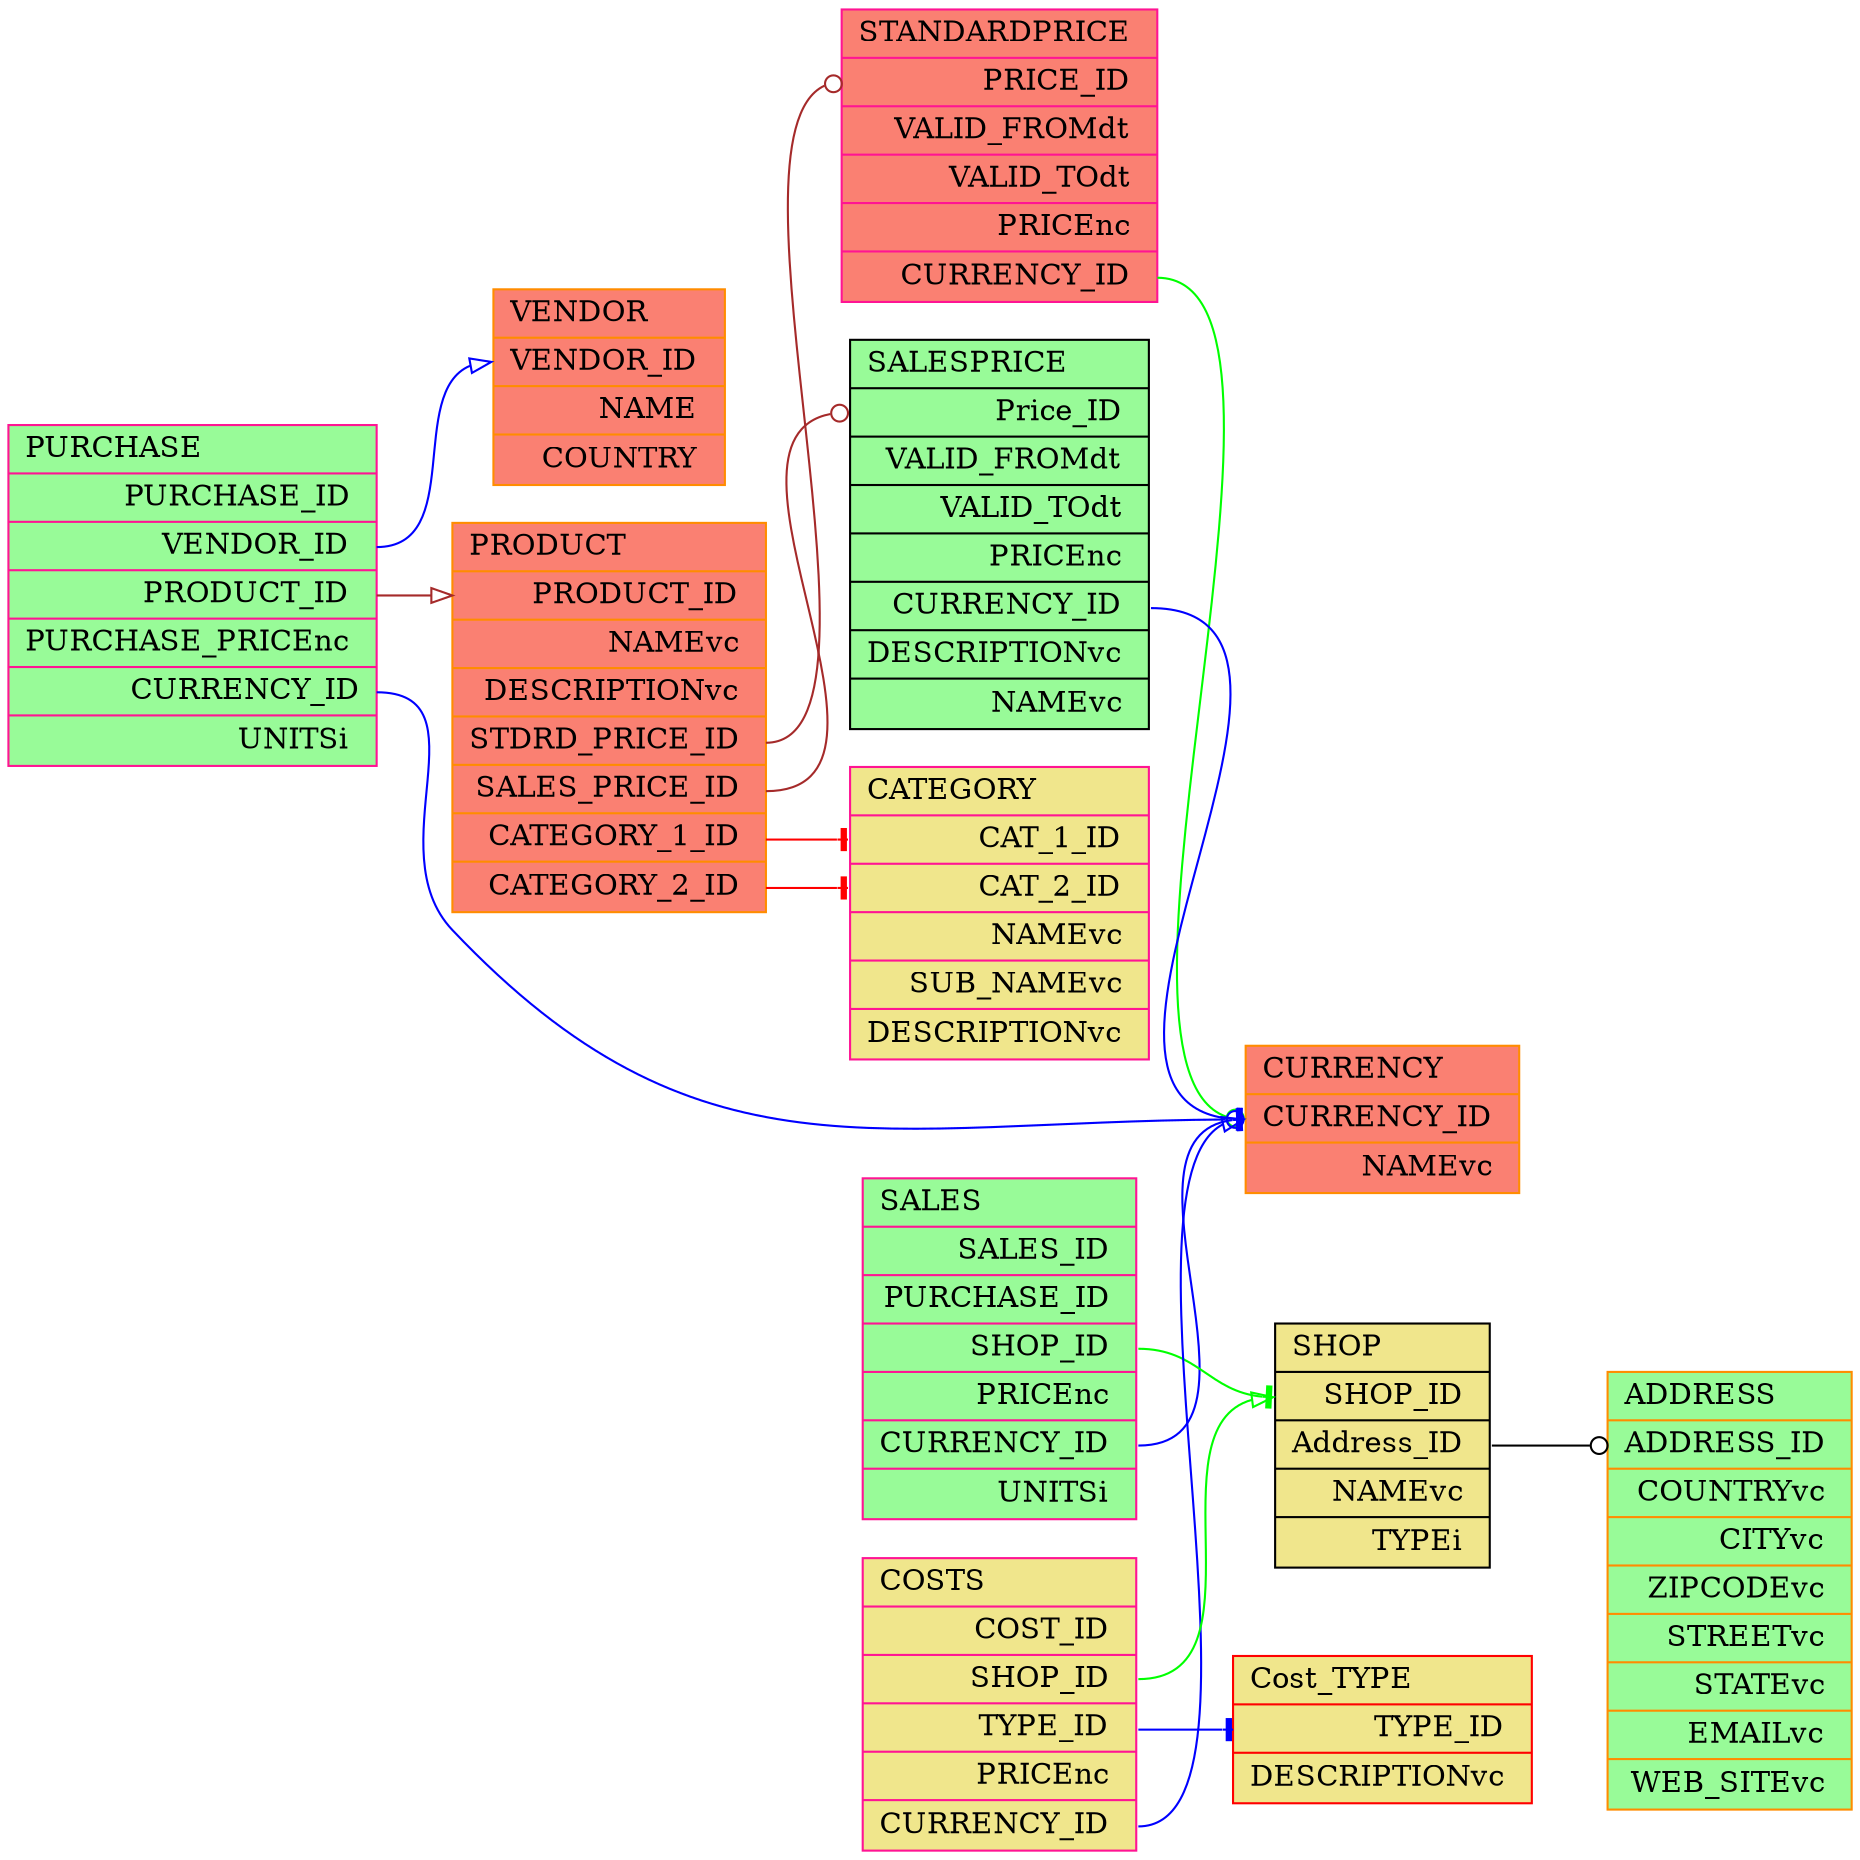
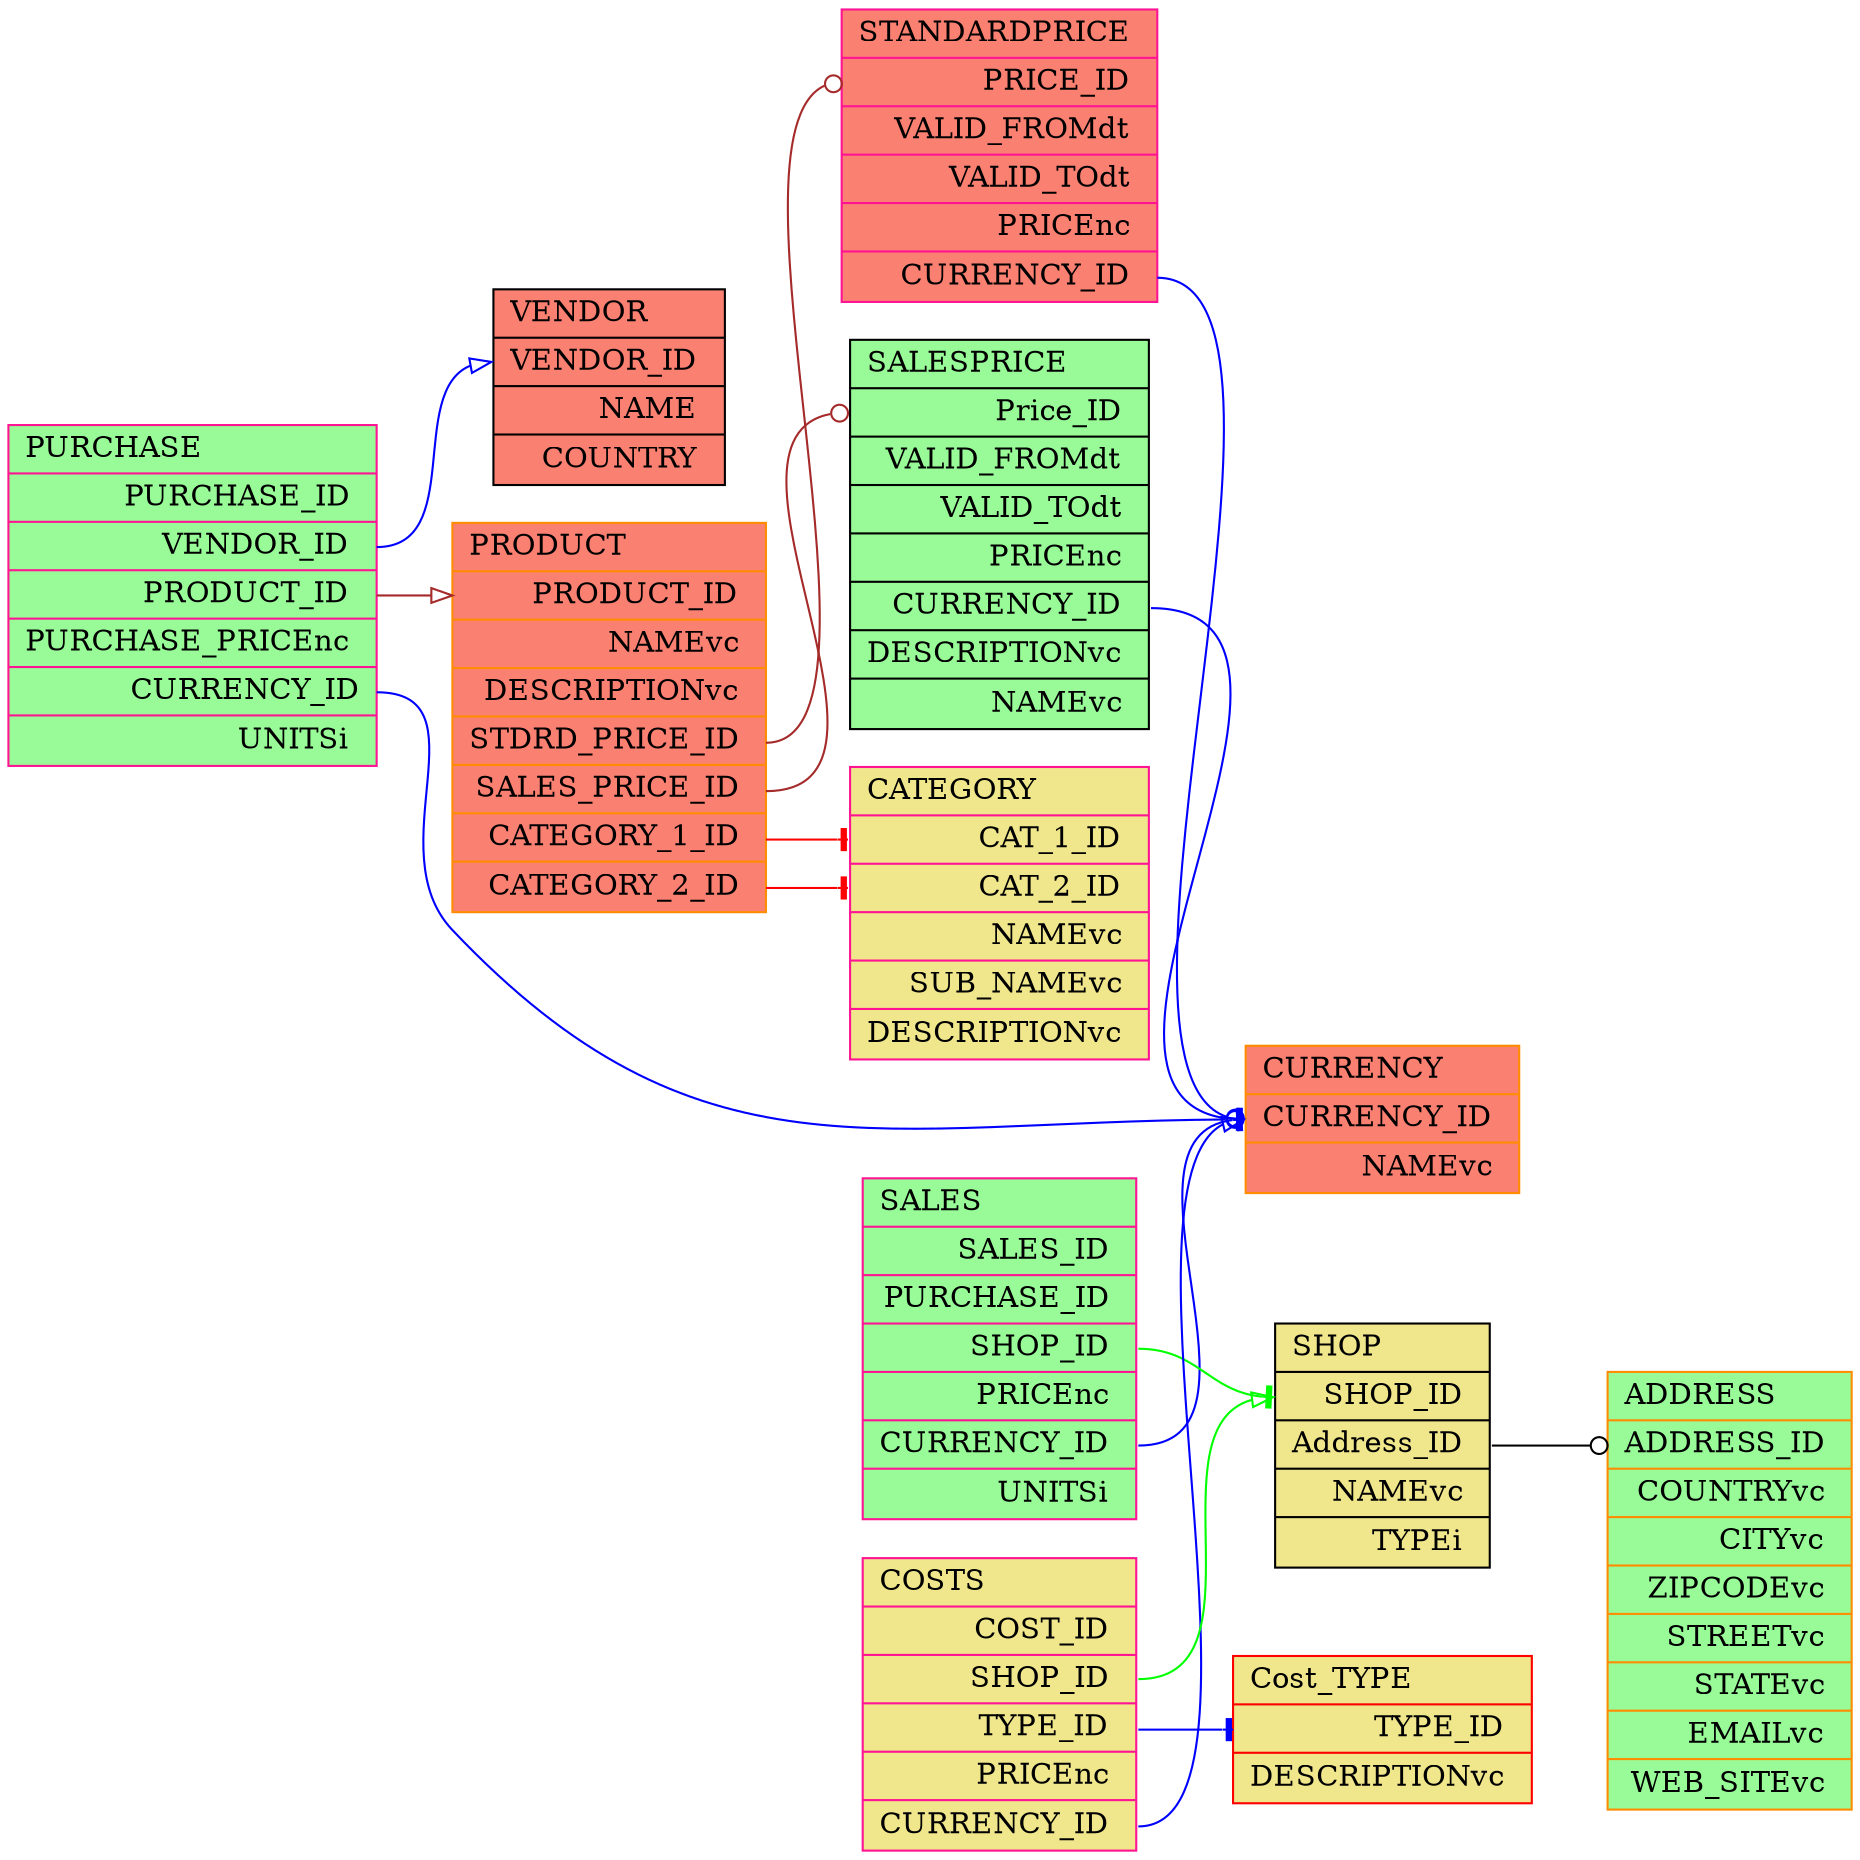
(609, 387) -> (609, 387)
(1201, 691) -> (1201, 691)
